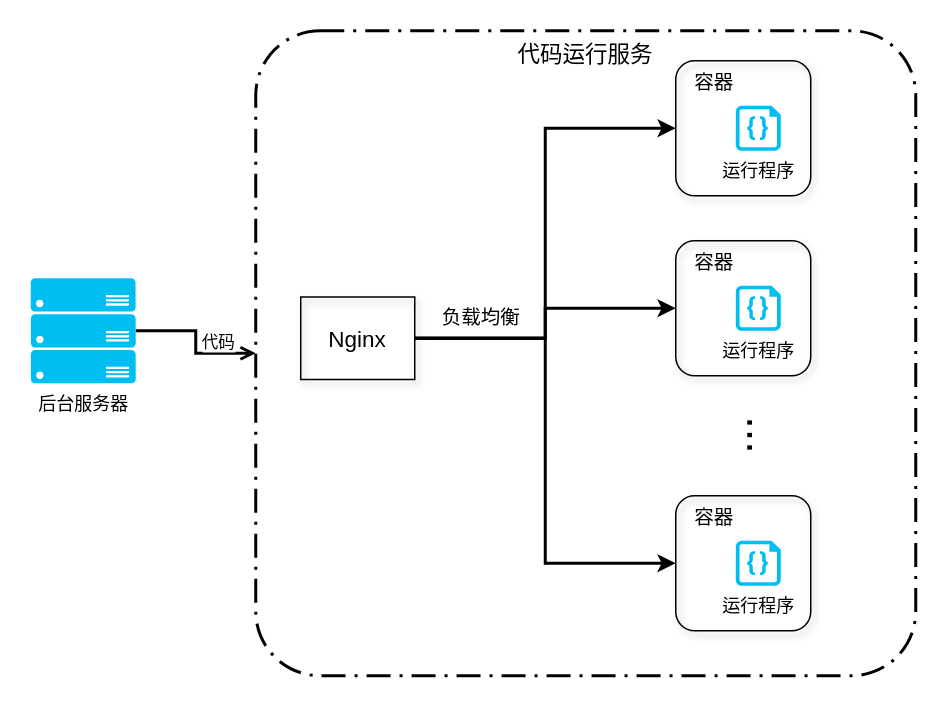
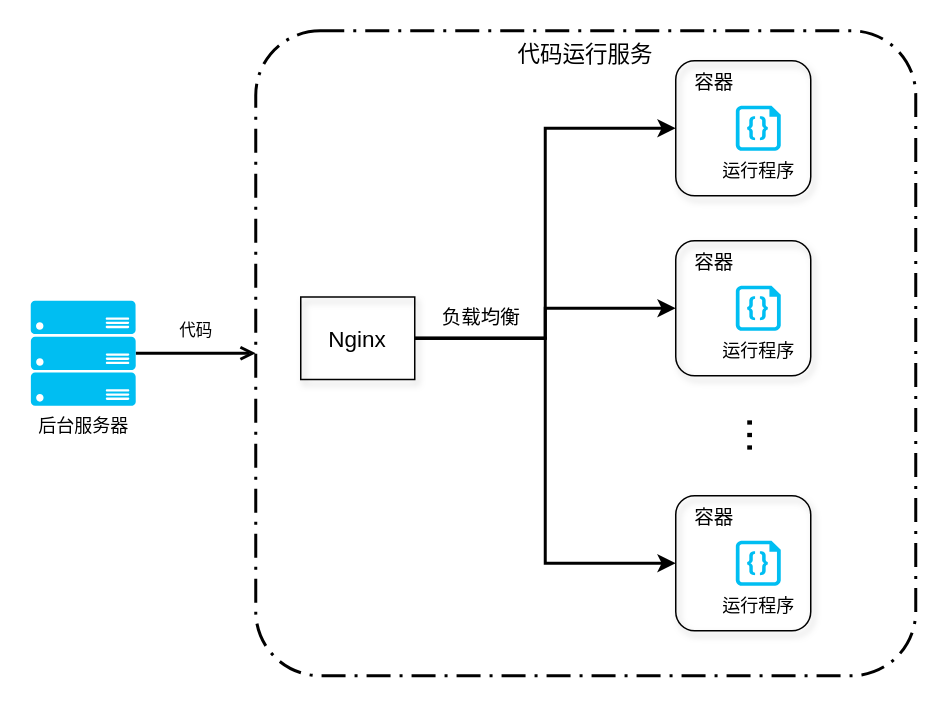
(83, 331) -> (83, 353)
